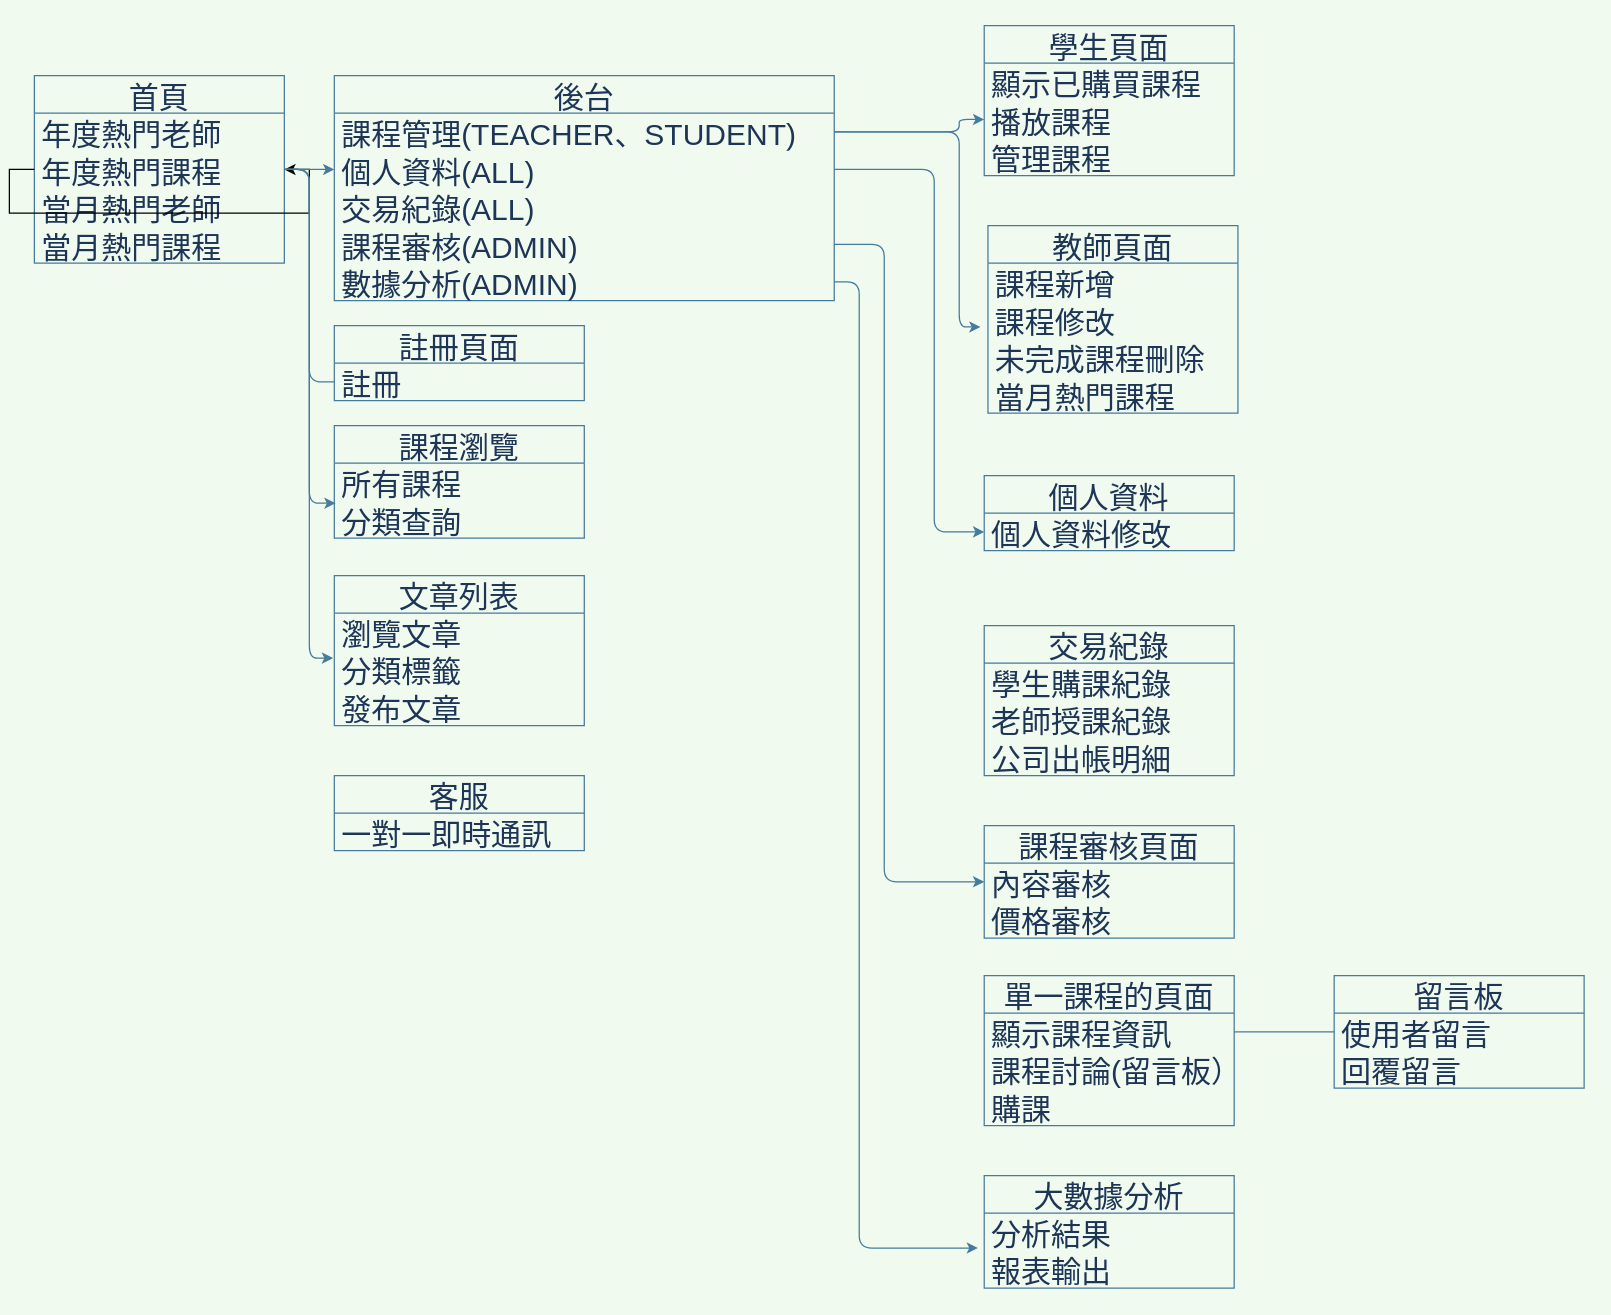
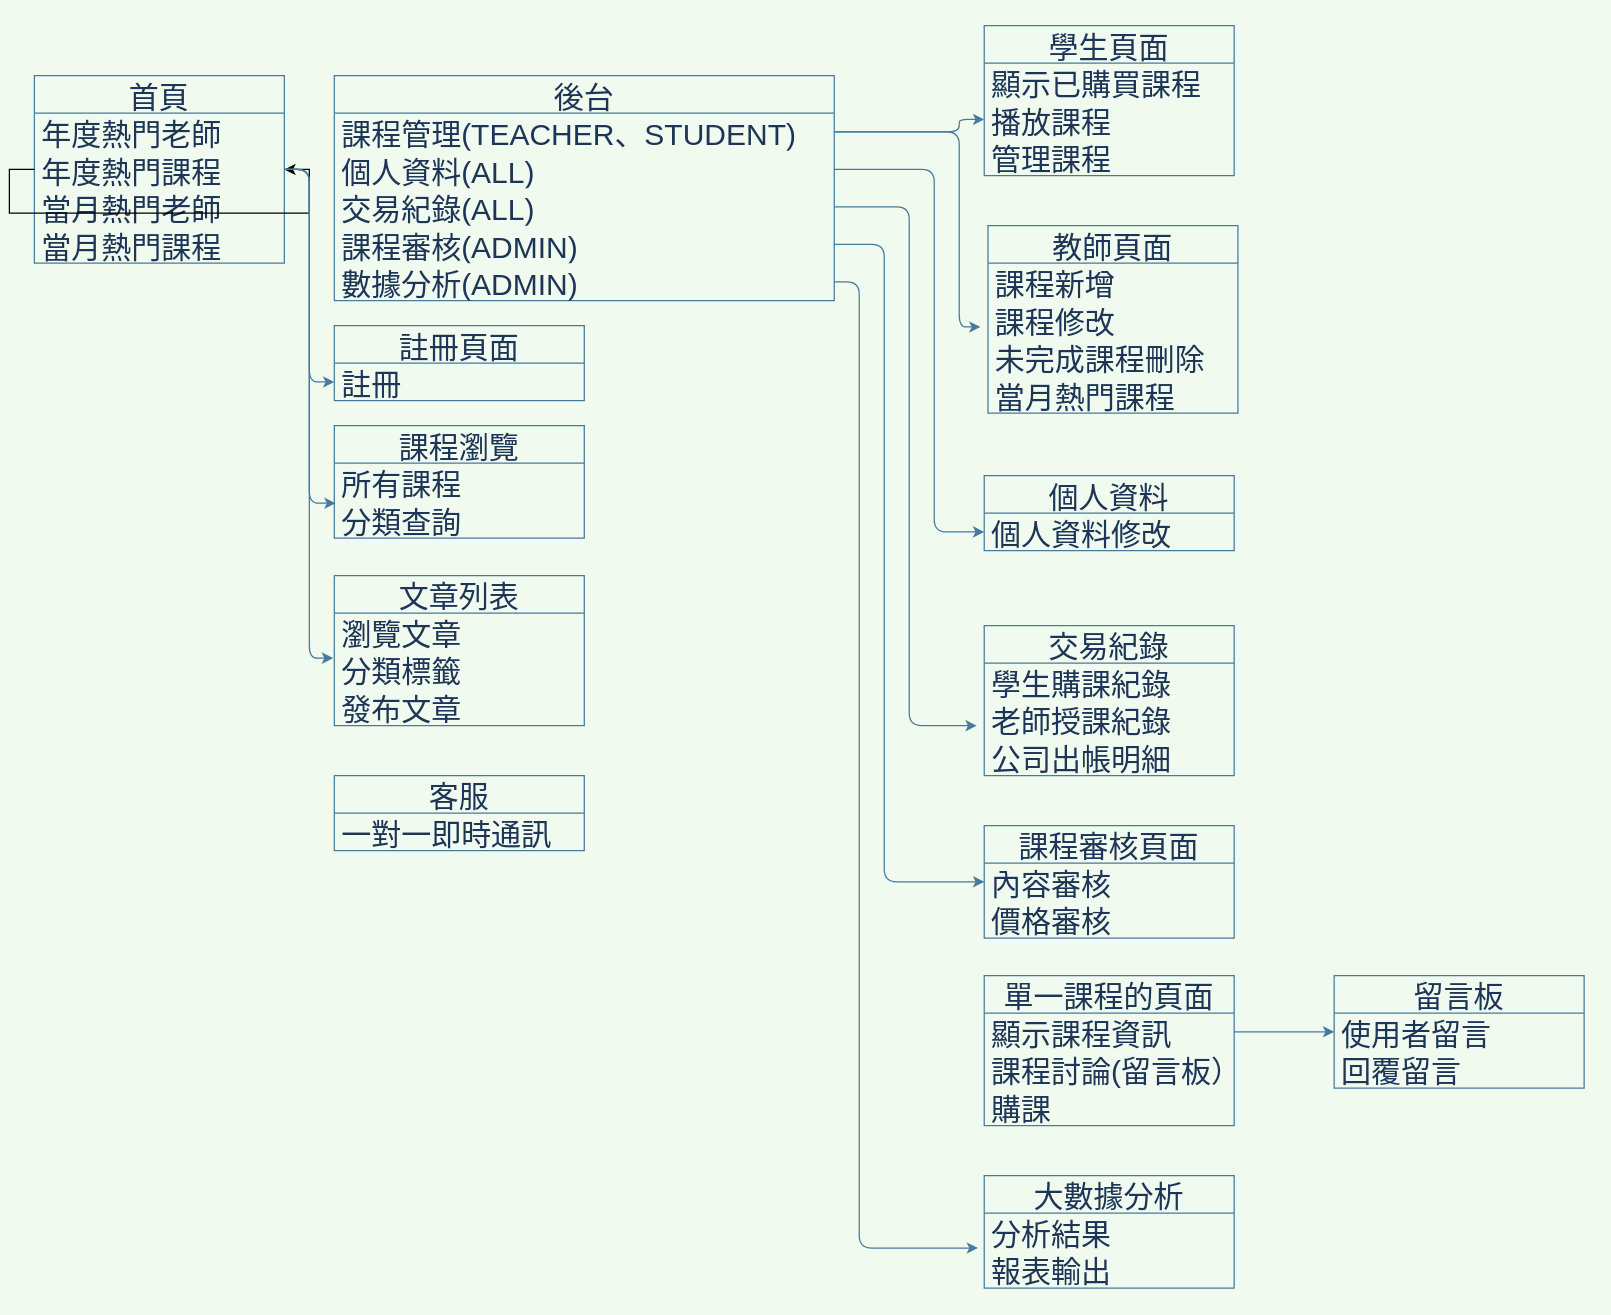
(318, 169) -> none
(323, 382) -> (318, 382)
none -> (909, 459)
(1327, 1032) -> (1324, 1032)
